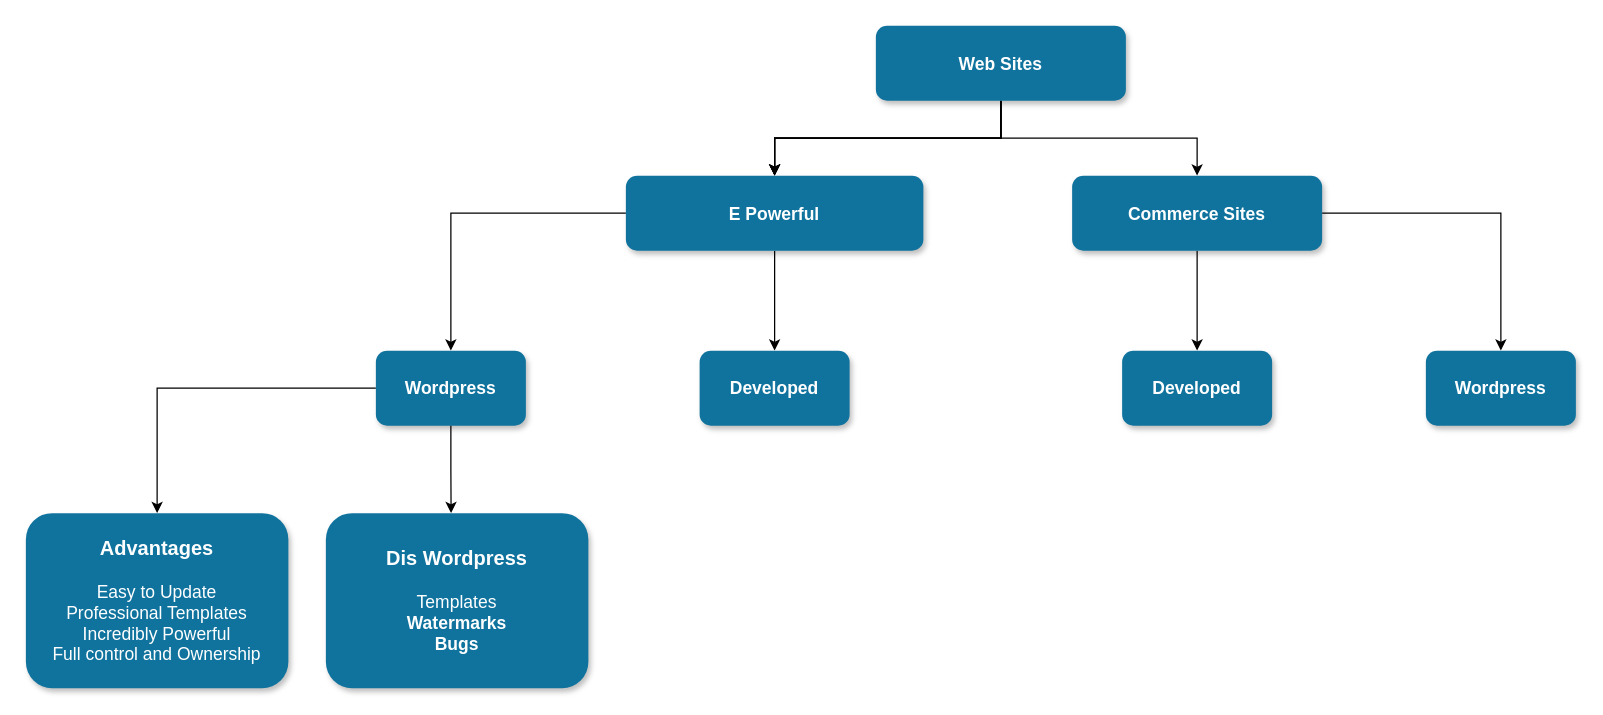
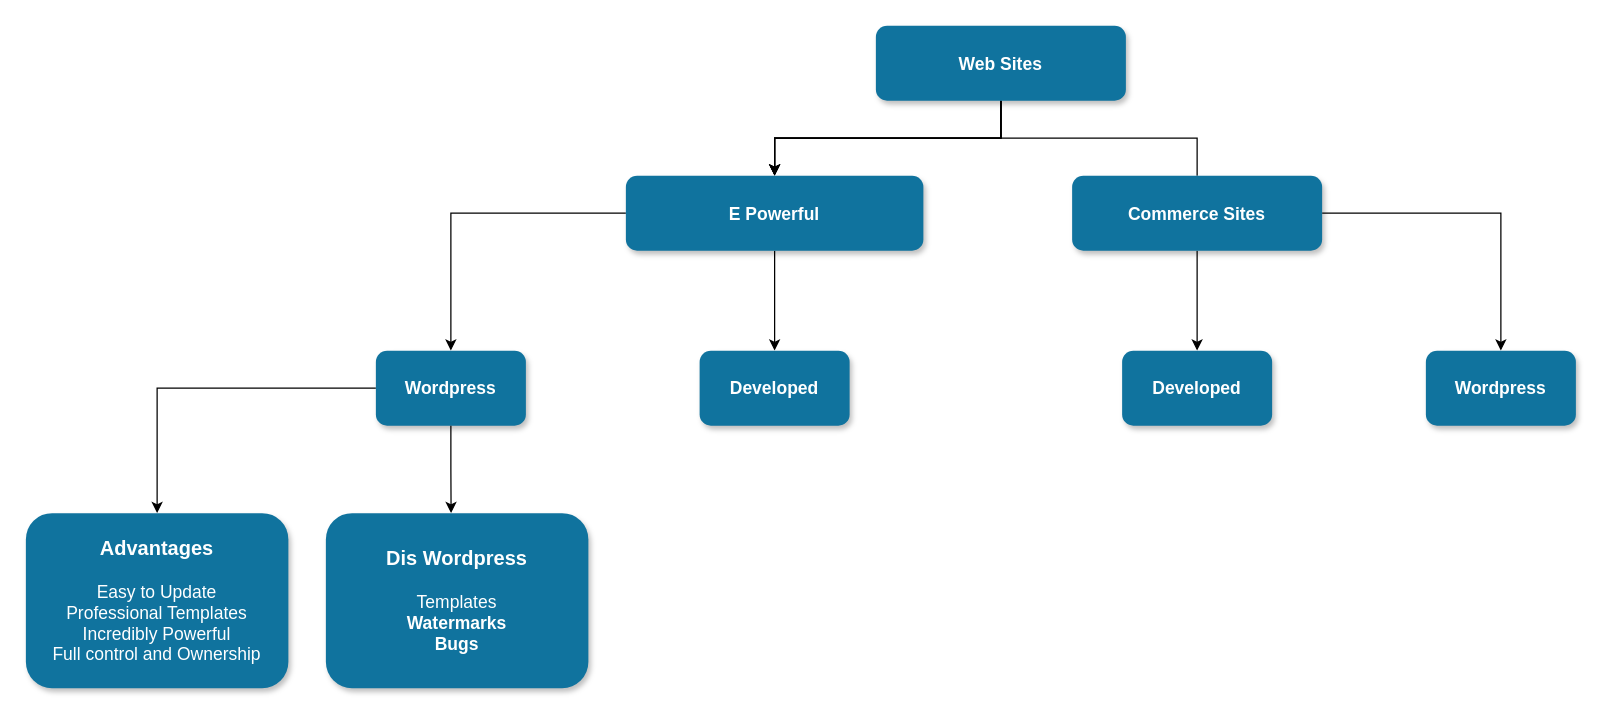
(1197, 166) -> (1197, 169)
